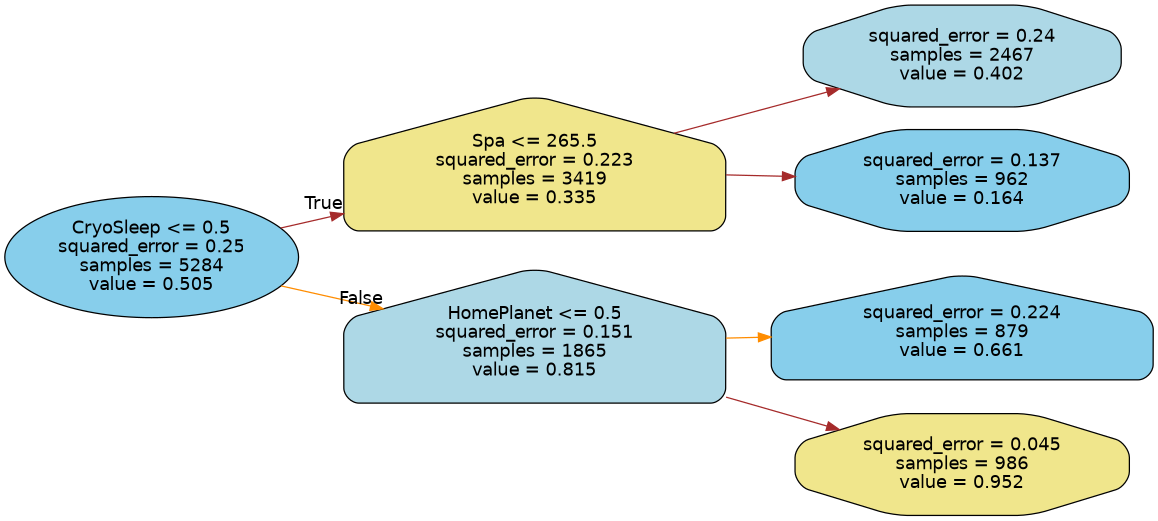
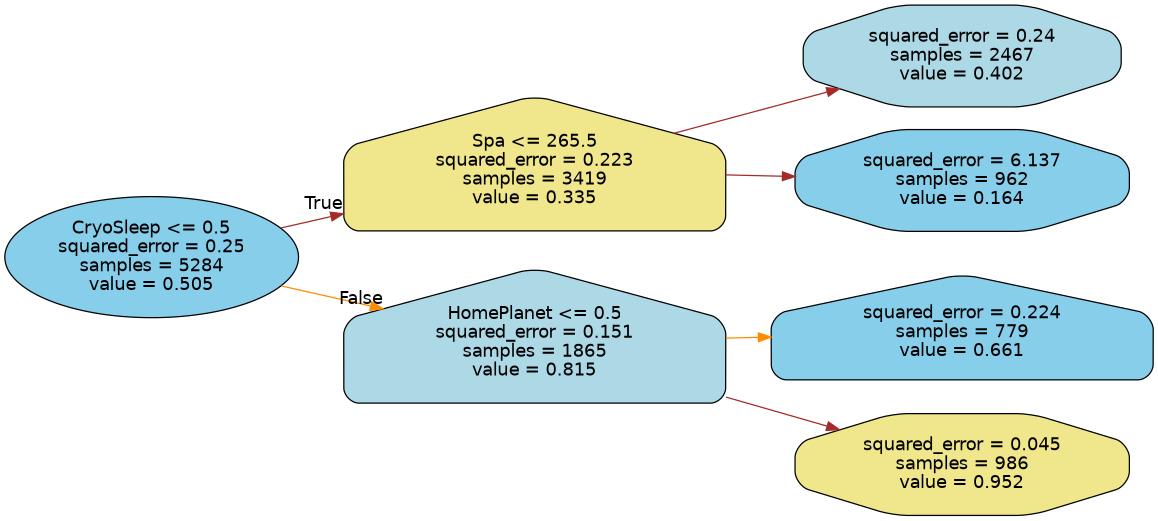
(962, 180) -> (962, 180)
(962, 333) -> (962, 333)
